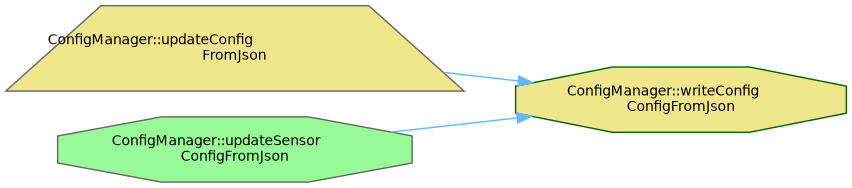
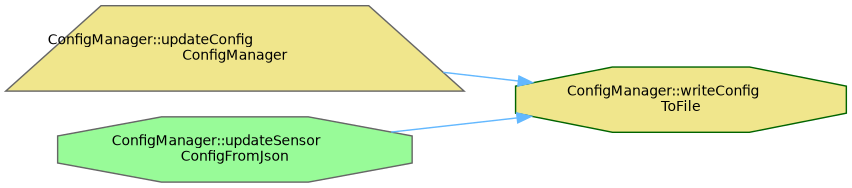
(235, 48) -> (235, 48)
(681, 100) -> (681, 100)
